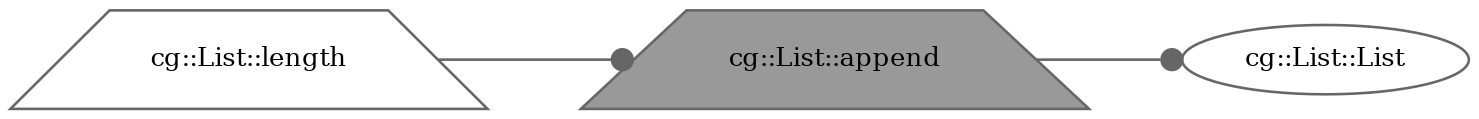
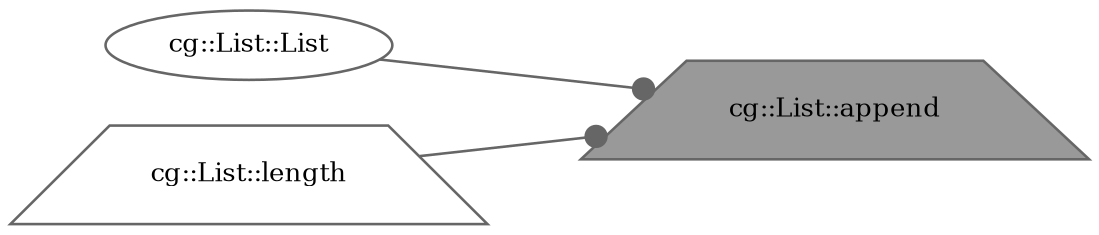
(1098, 60) -> (506, 74)
